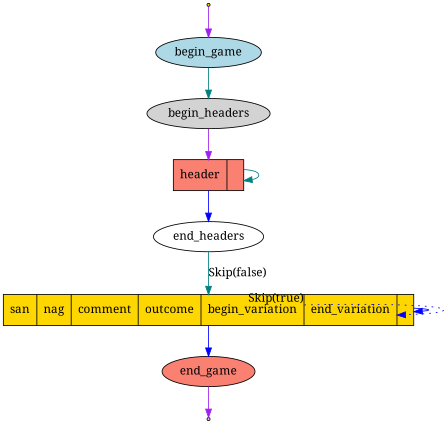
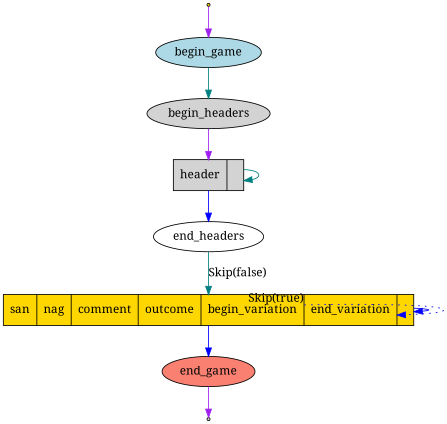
(209, 175) -> (209, 175)
